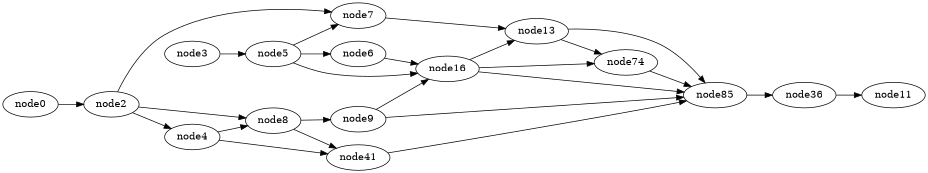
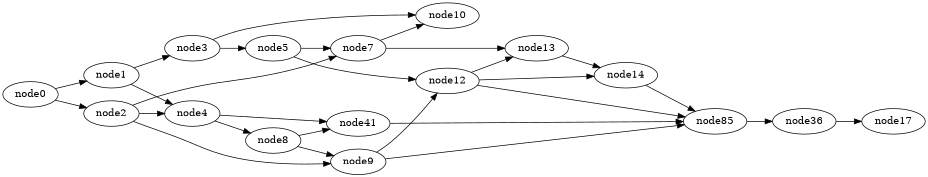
none -> (447, 16)
(641, 37) -> none
(358, 54) -> none
(626, 62) -> (626, 75)
(447, 69) -> (447, 81)
none -> (111, 75)
(894, 95) -> (894, 121)
(189, 112) -> (226, 155)
